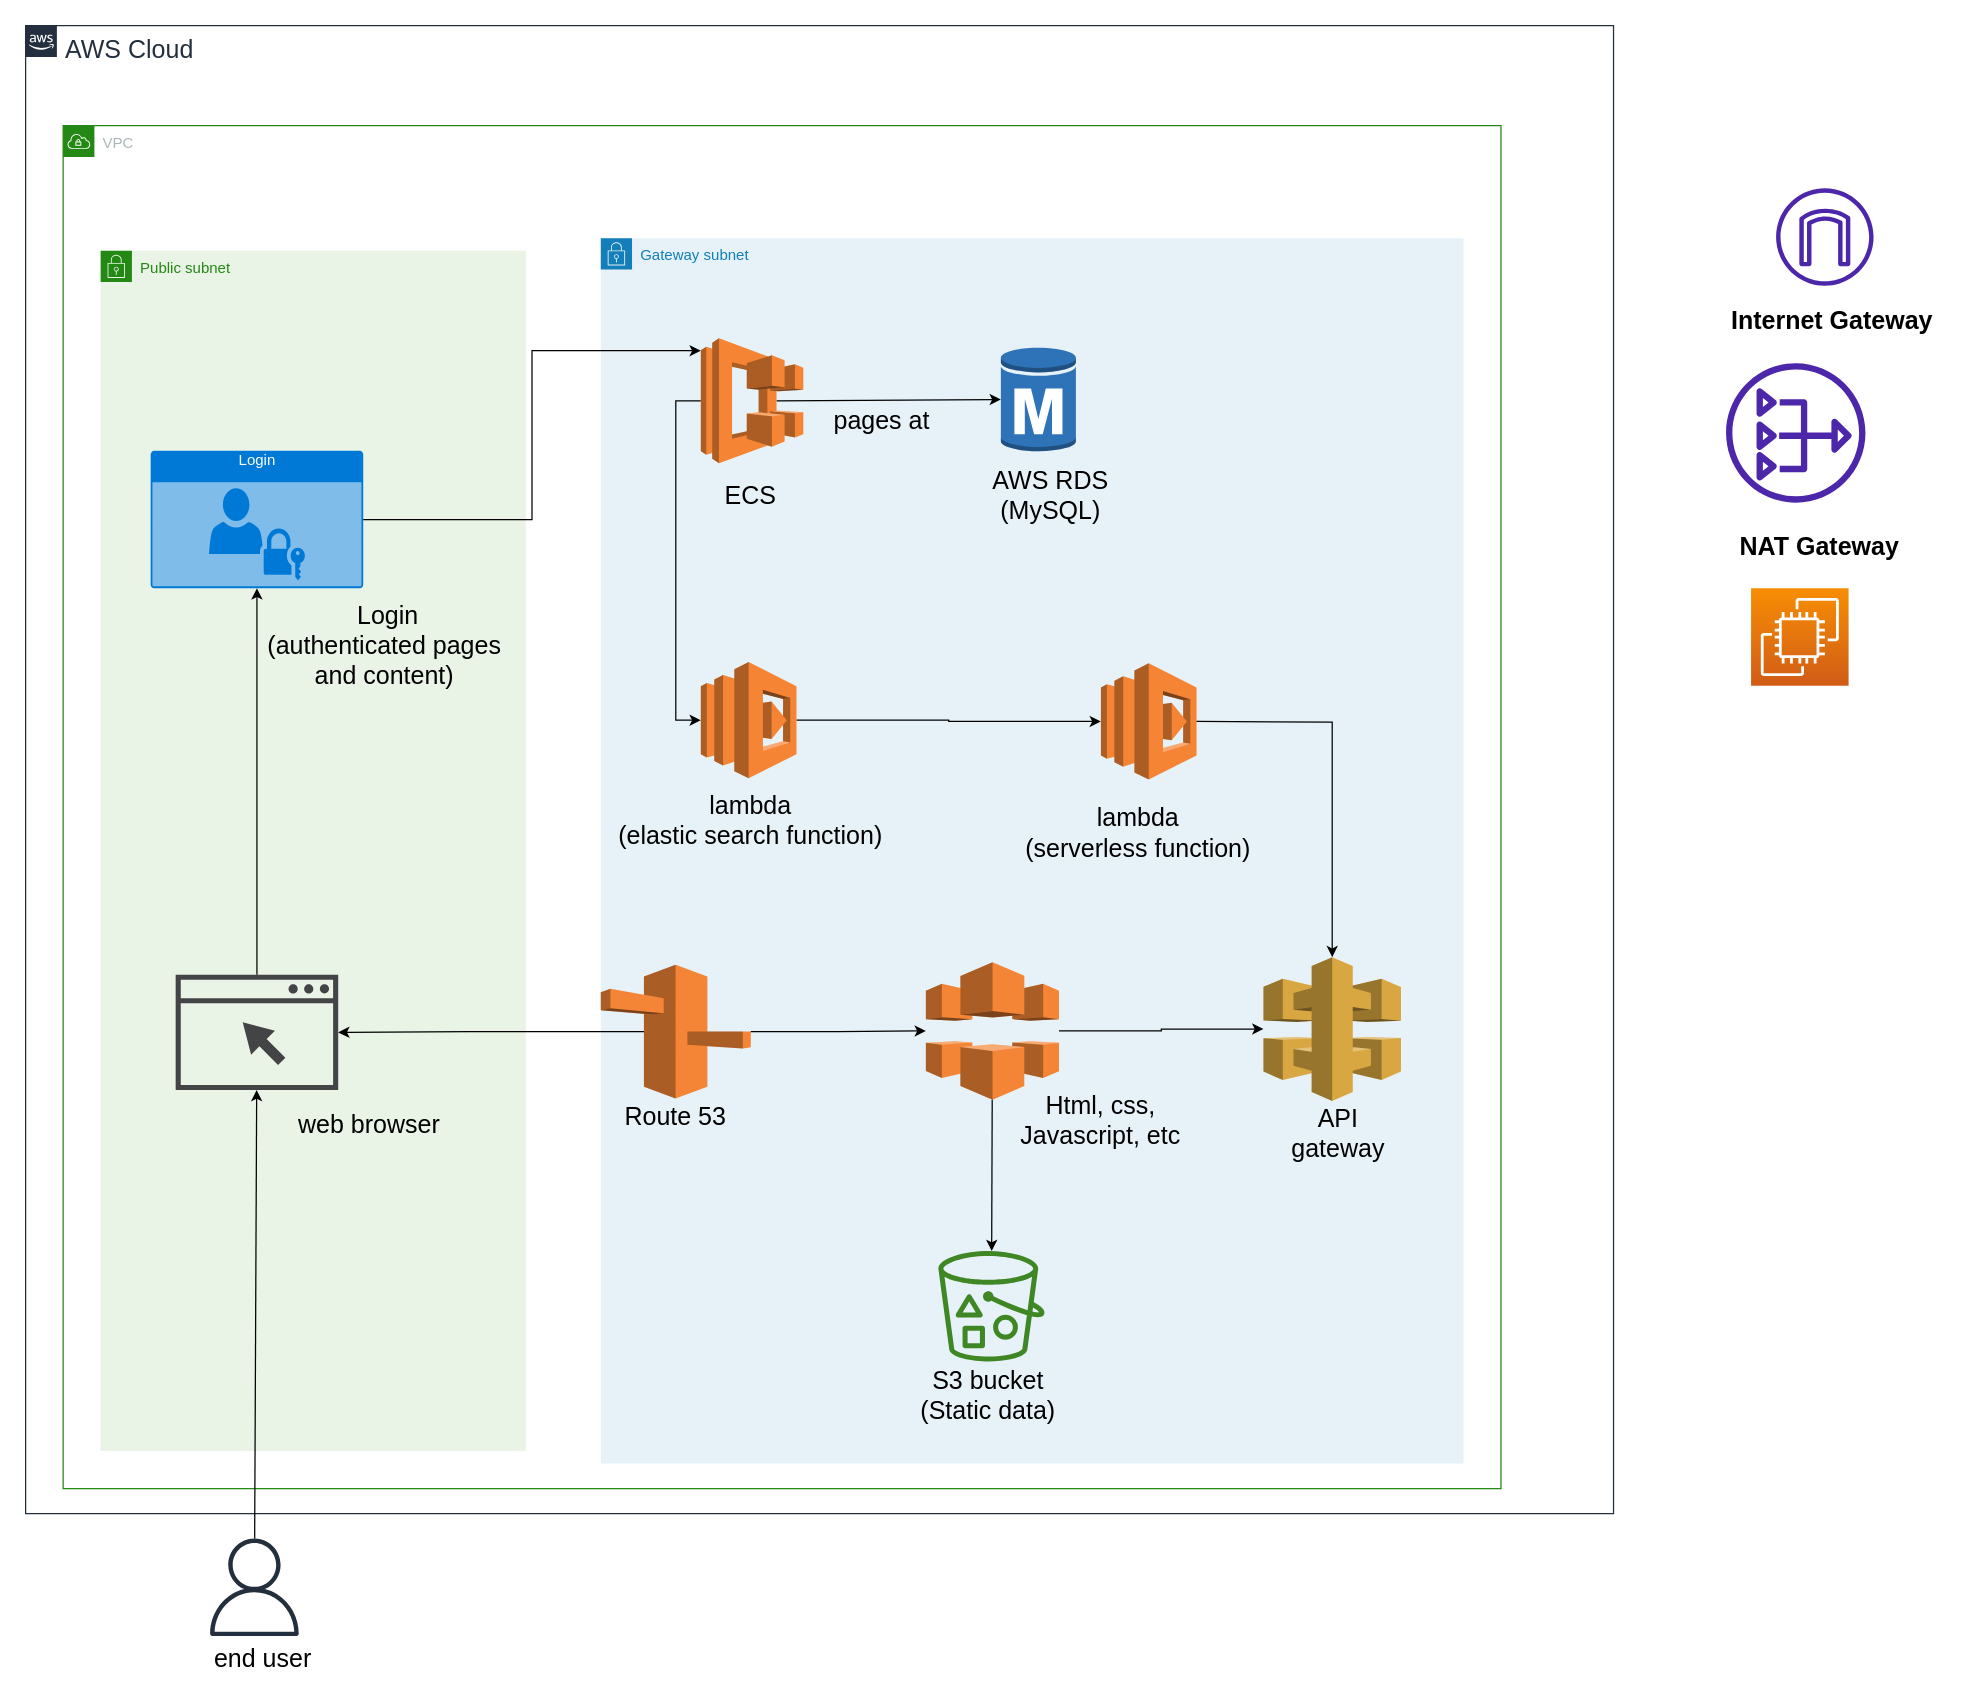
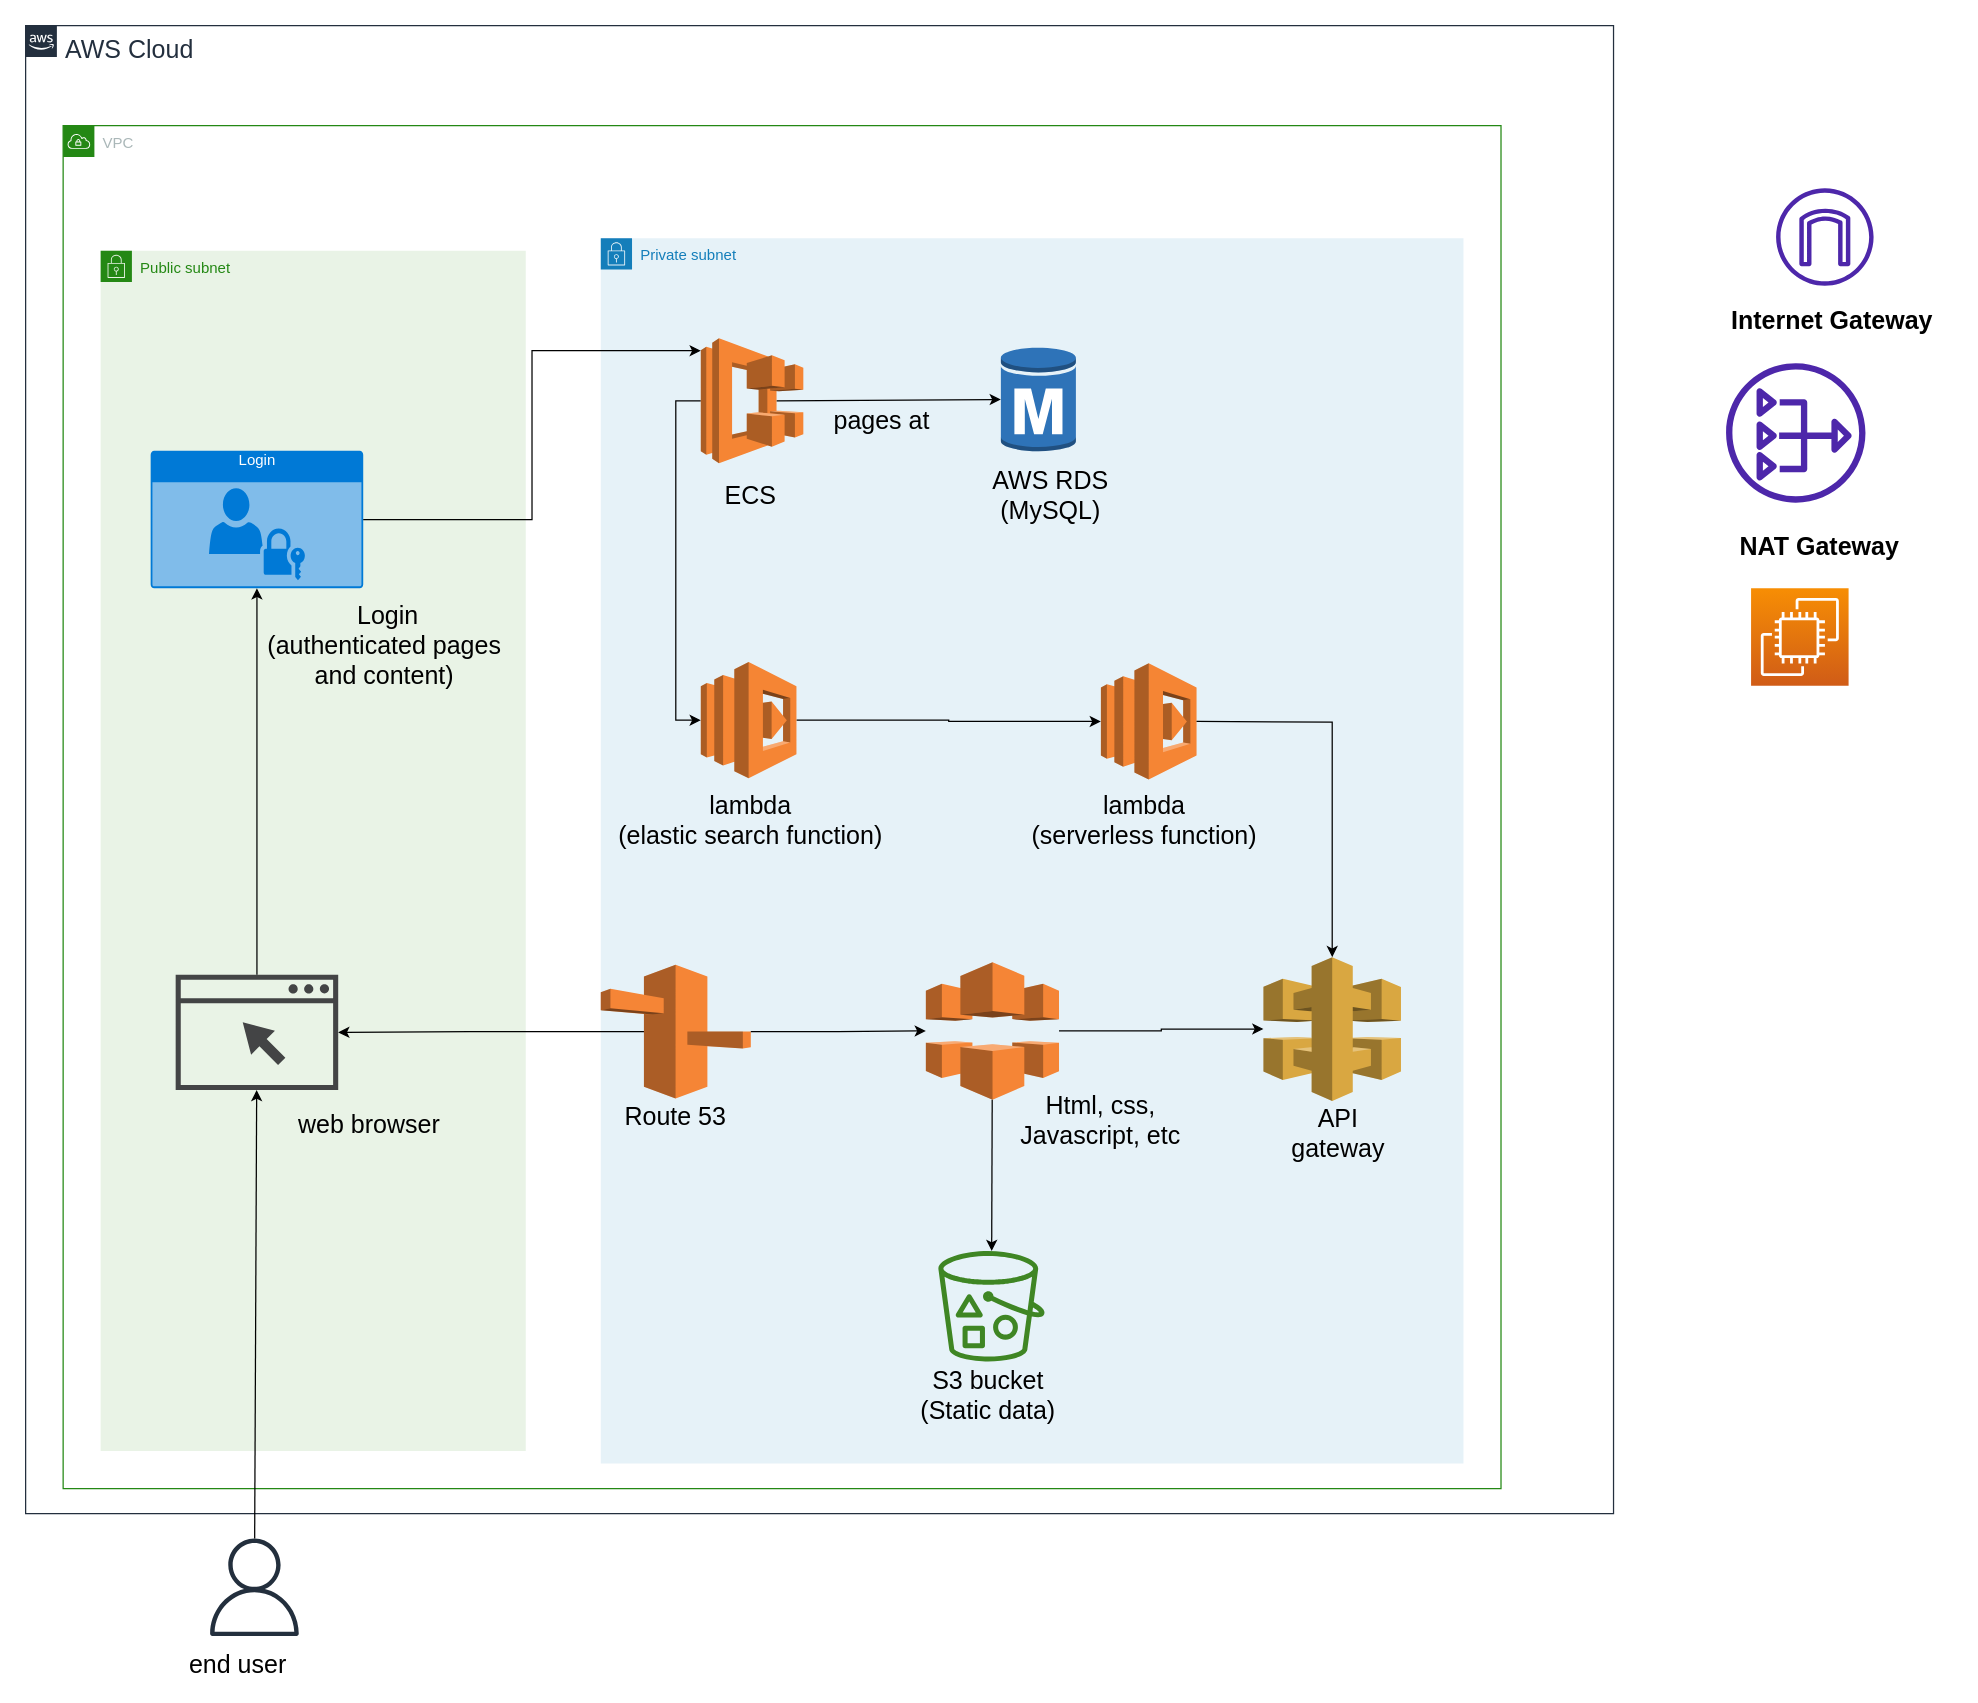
(697, 256) -> (696, 256)
(1138, 832) -> (1144, 819)
(263, 1657) -> (238, 1663)
